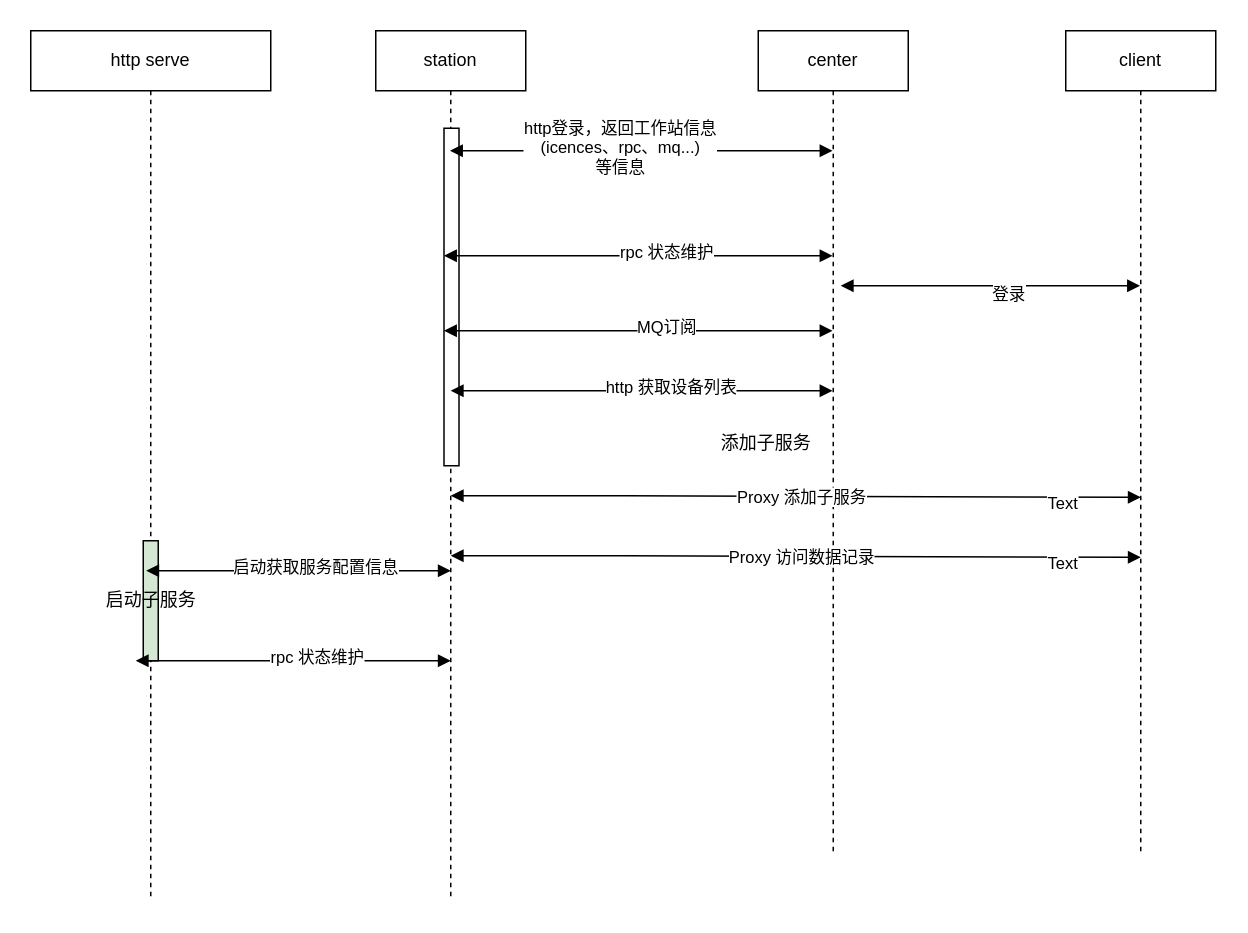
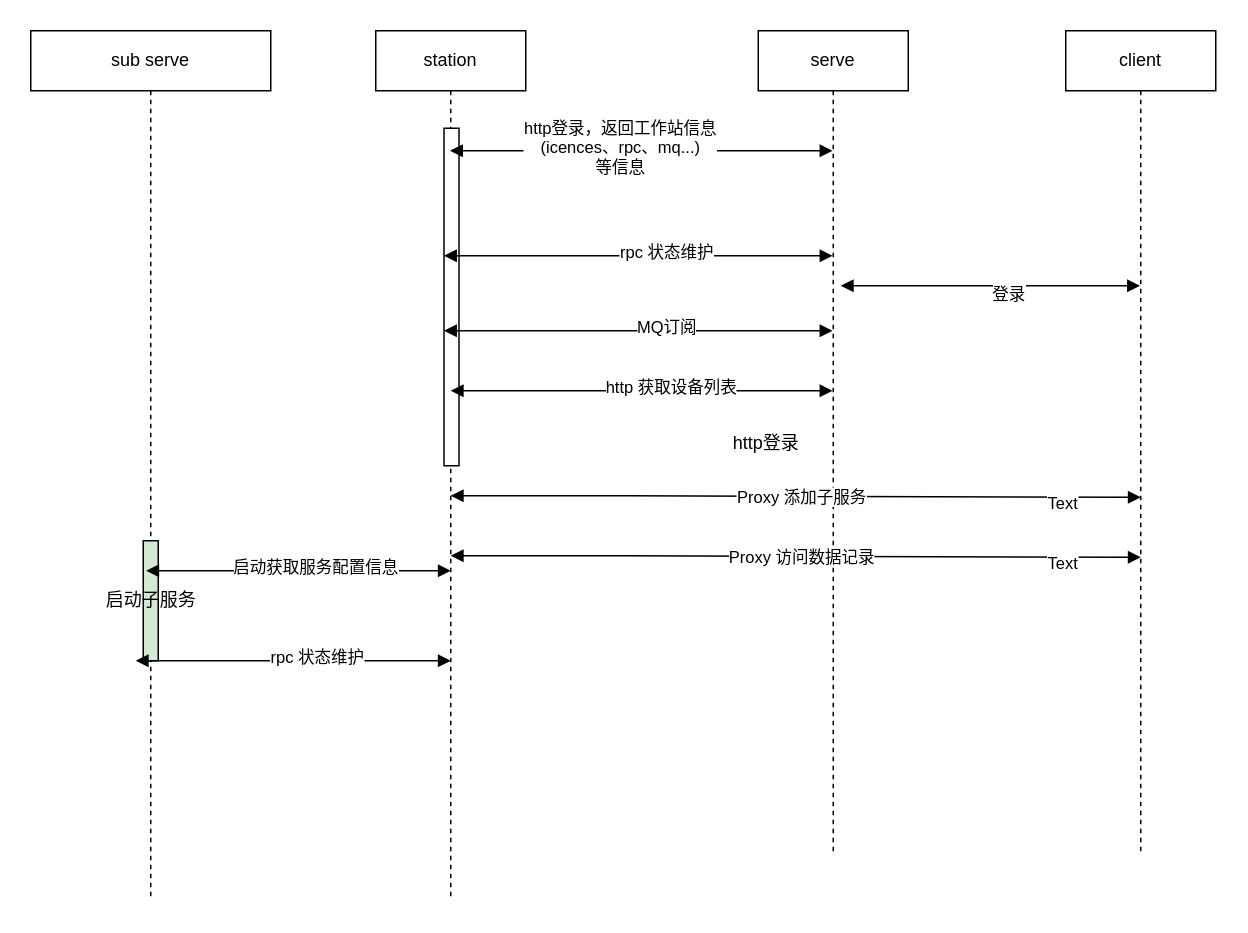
(151, 61) -> (151, 61)
(833, 61) -> (833, 61)
(767, 443) -> (767, 443)
